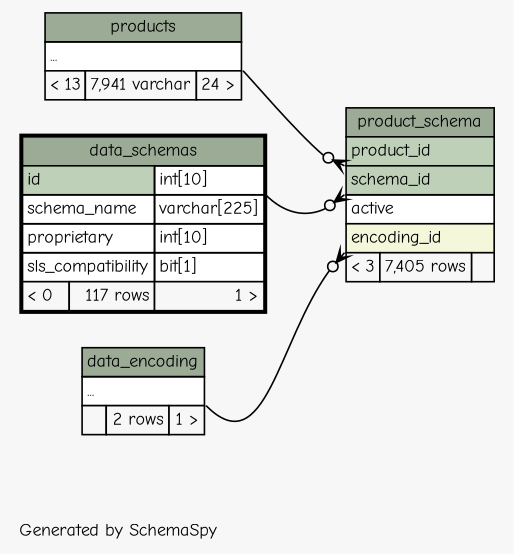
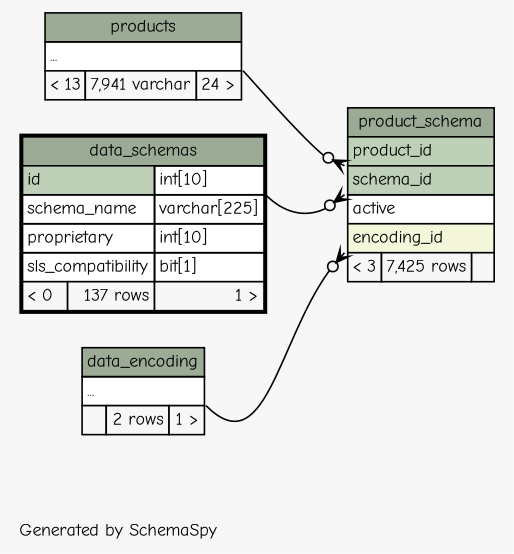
(426, 266) -> (427, 266)
(118, 295) -> (117, 295)
